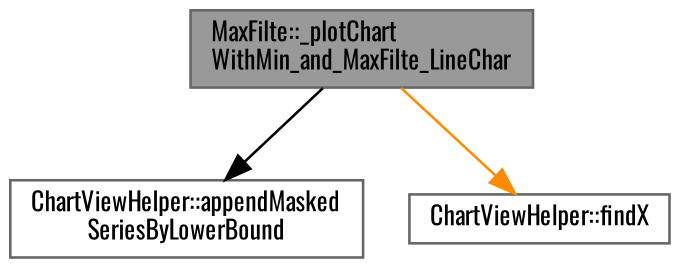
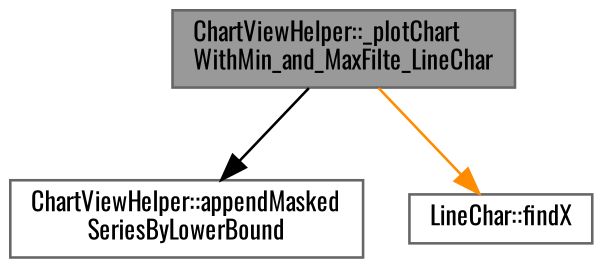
(362, 49) -> (344, 49)
(539, 219) -> (501, 219)
